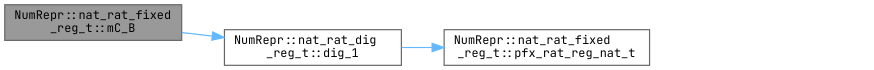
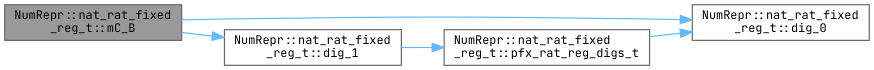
none -> (781, 23)
(313, 48) -> (313, 48)
(547, 48) -> (547, 48)
